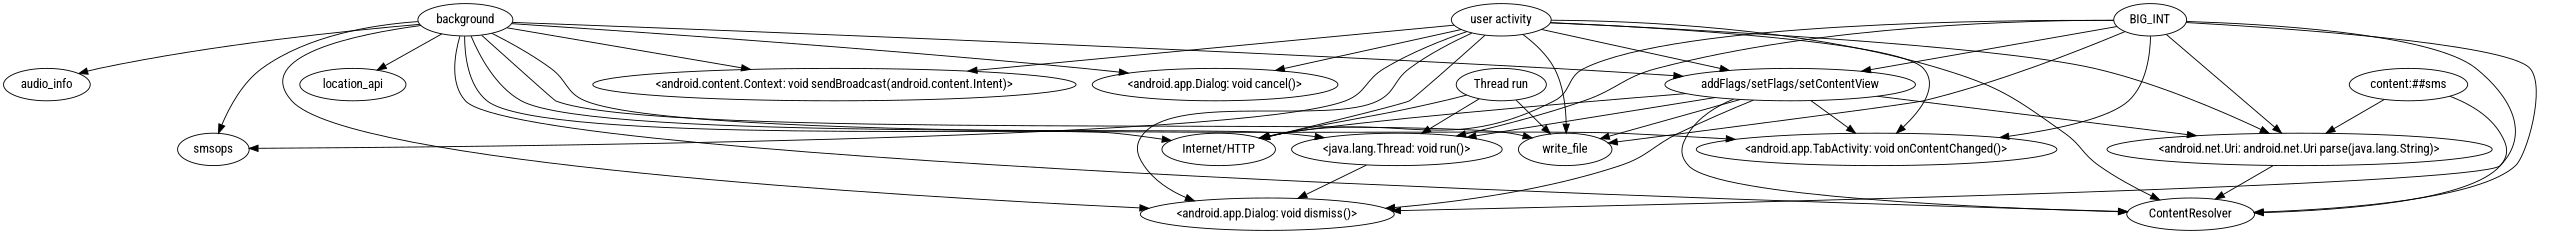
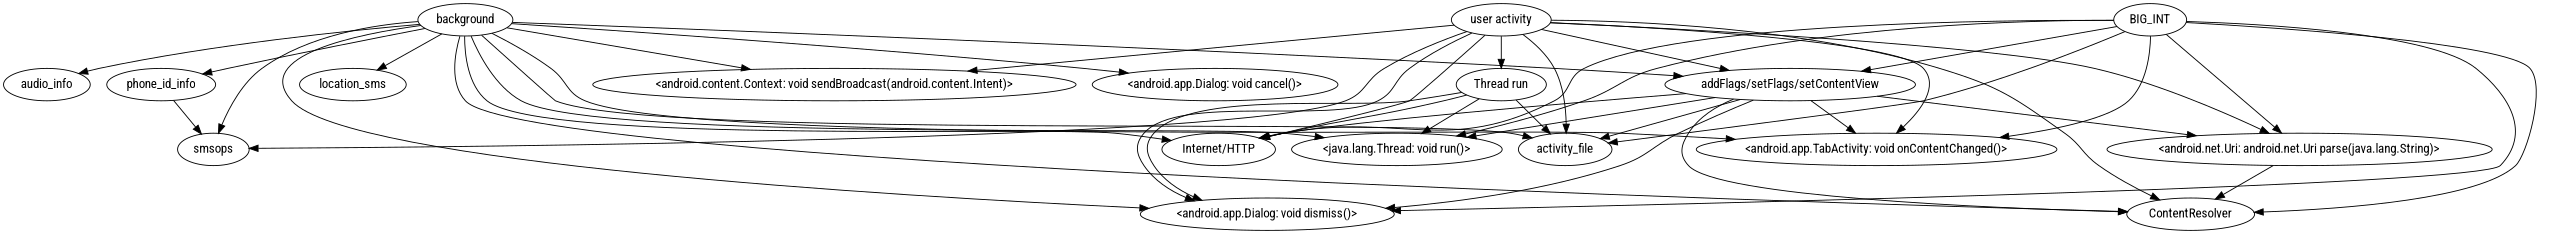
(1373, 49) -> (1501, 48)
none -> (161, 85)
(353, 85) -> (353, 85)
(2408, 85) -> none
(1565, 149) -> (1565, 149)
(1342, 177) -> (1262, 105)
